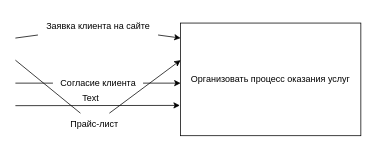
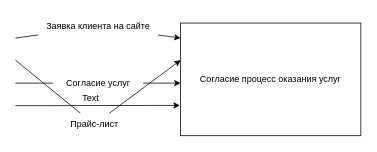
(270, 79) -> (270, 79)
(98, 83) -> (98, 83)
